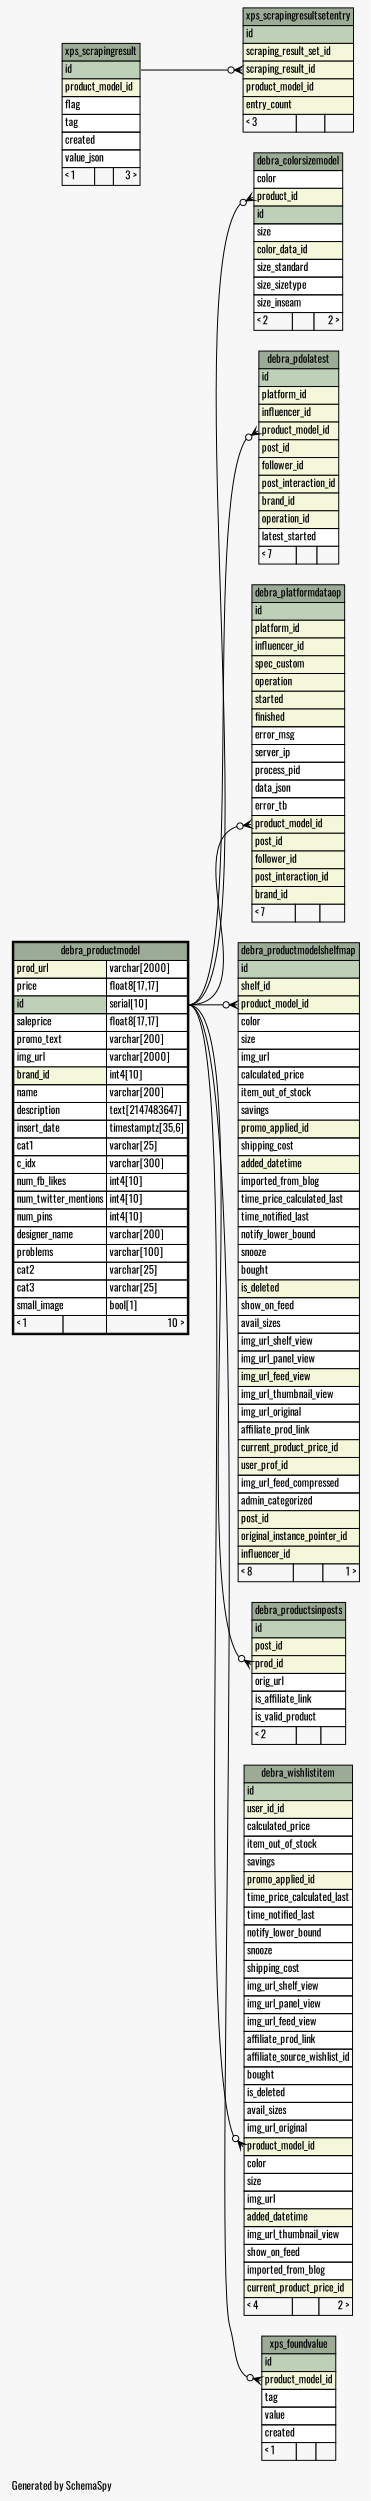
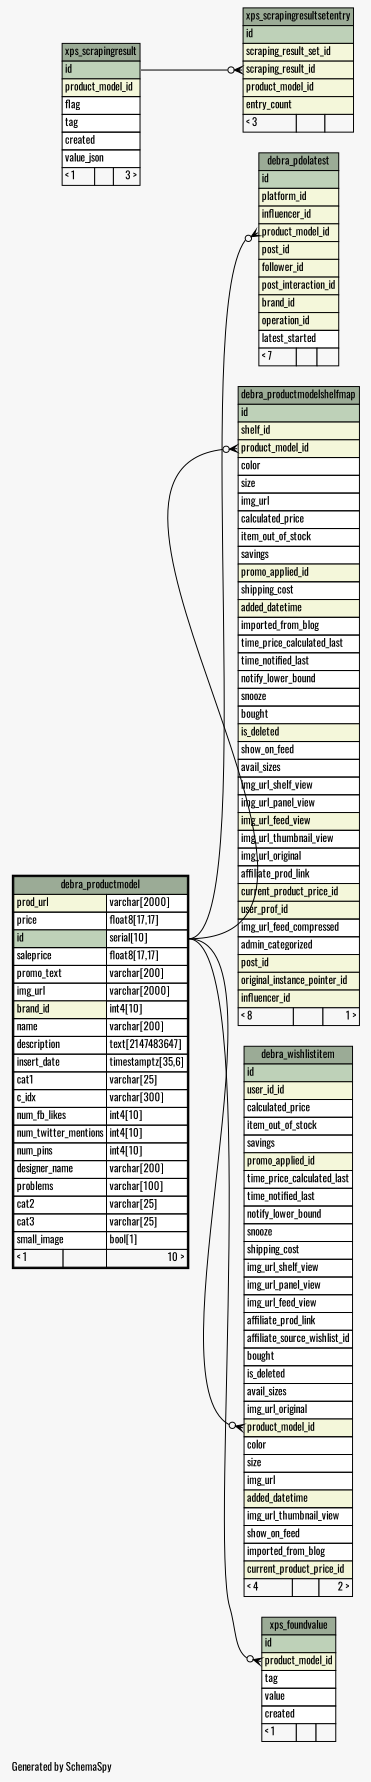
(298, 242) -> none
(298, 753) -> none
(298, 1673) -> none
